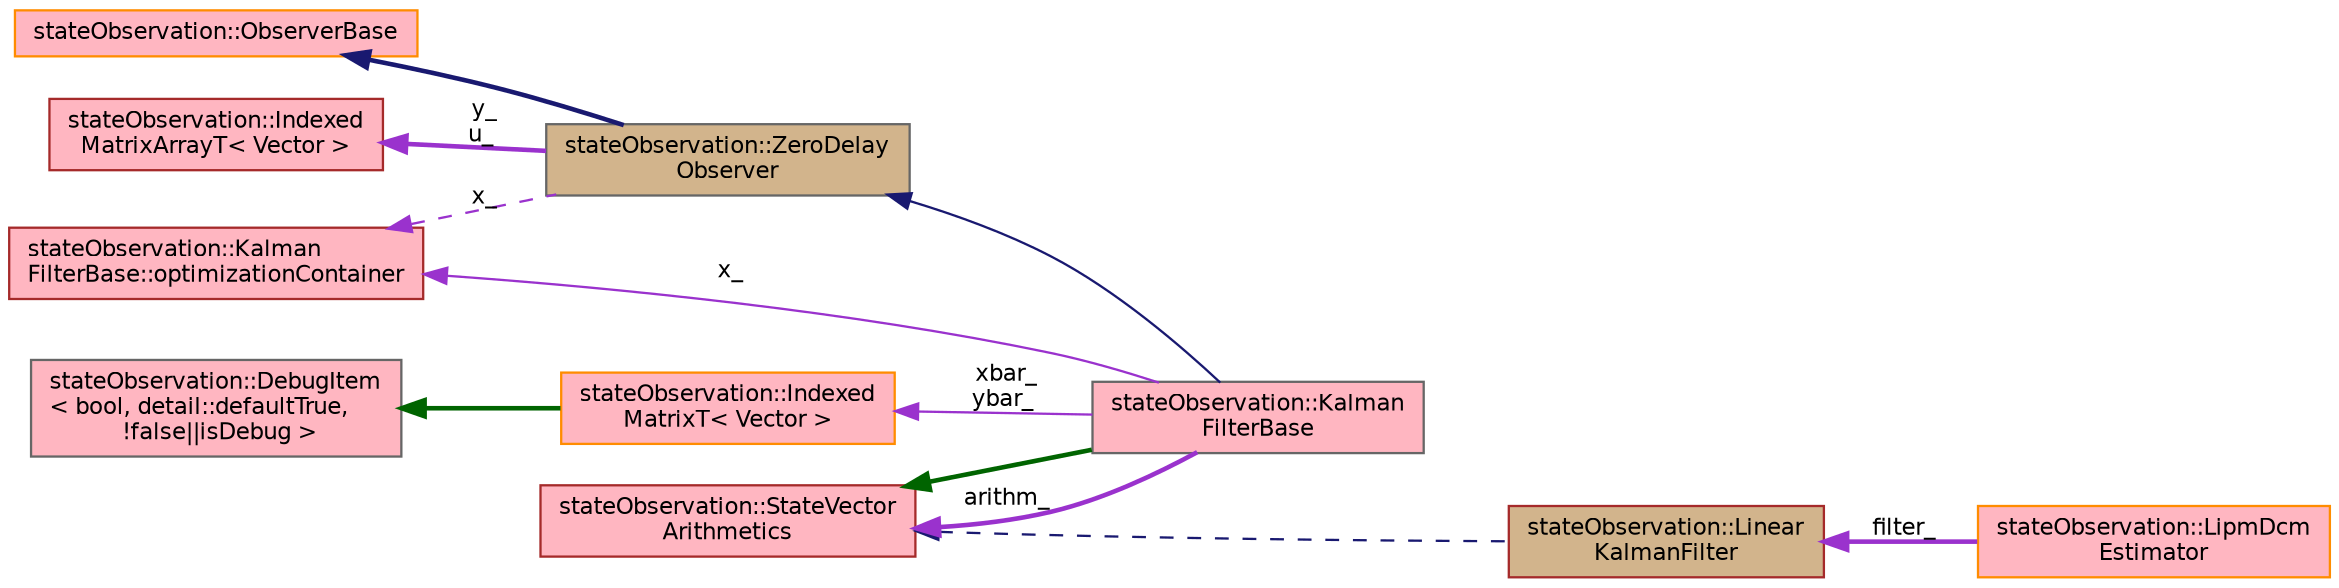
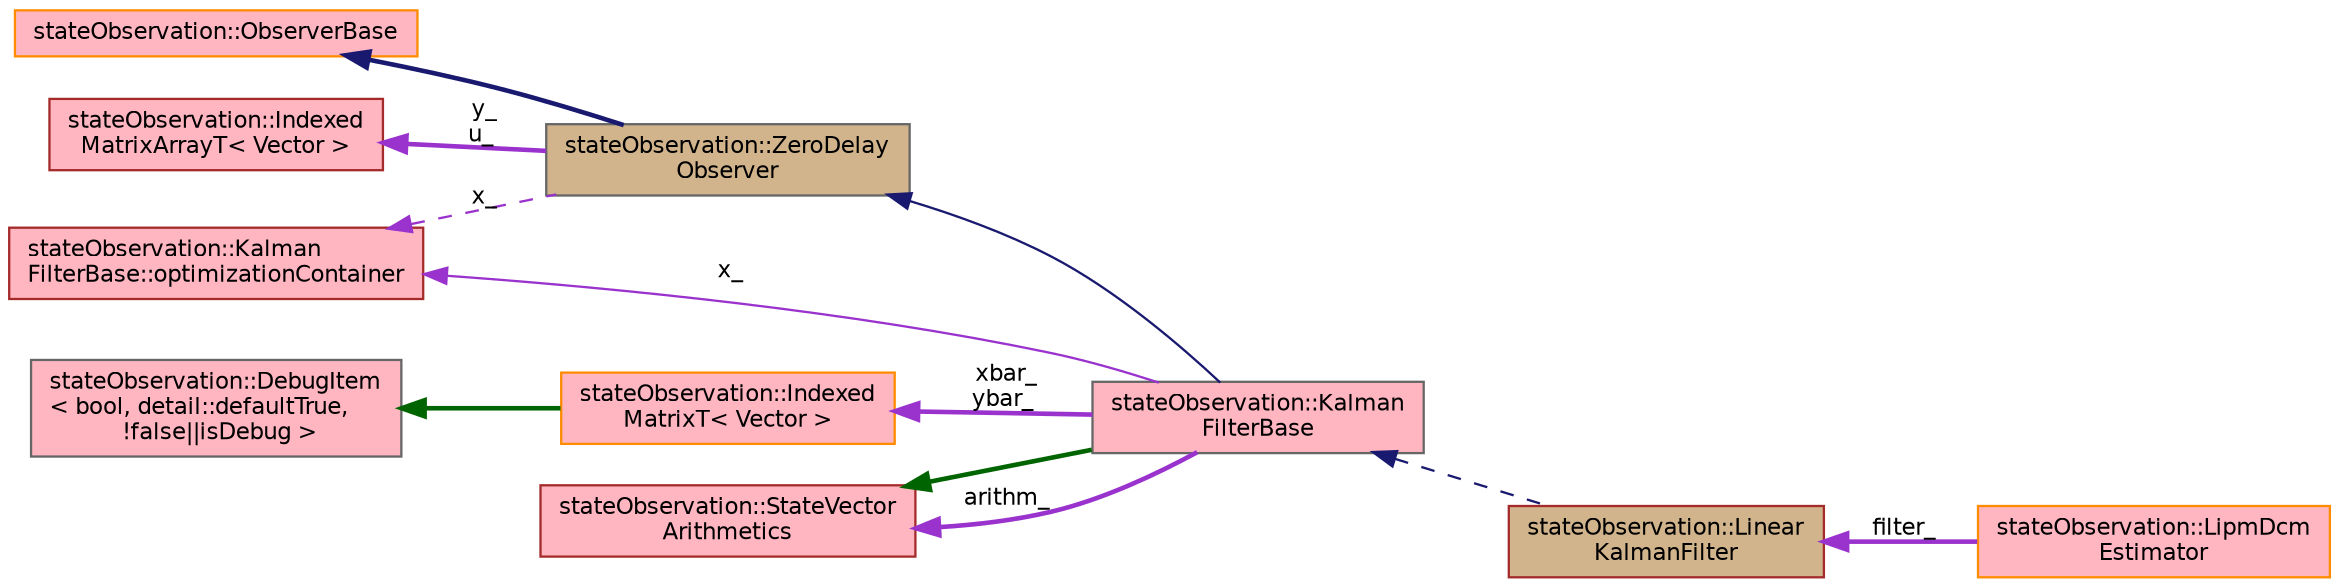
(1005, 413) -> (1005, 413)
(1224, 538) -> (1473, 483)
